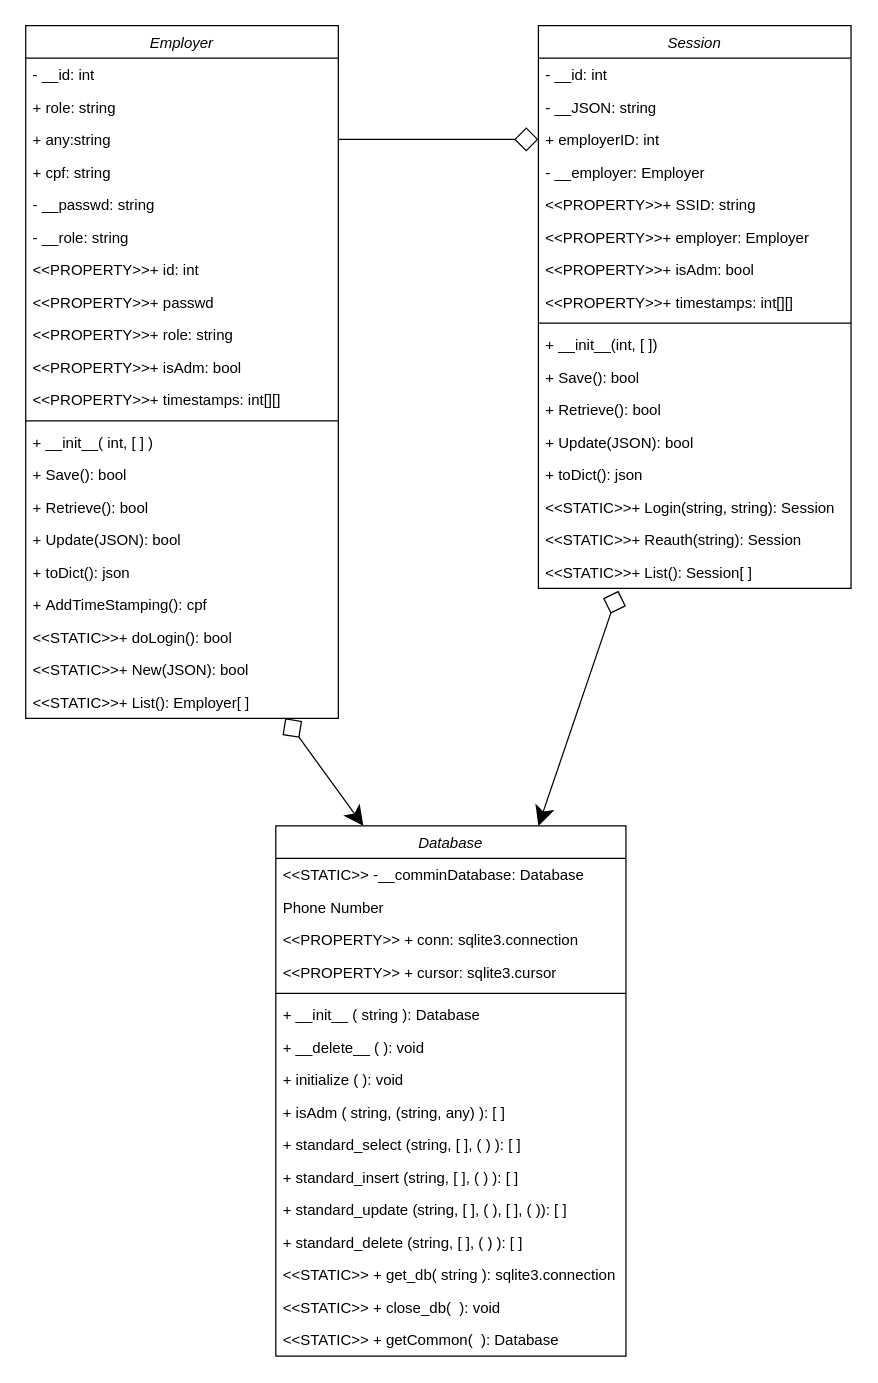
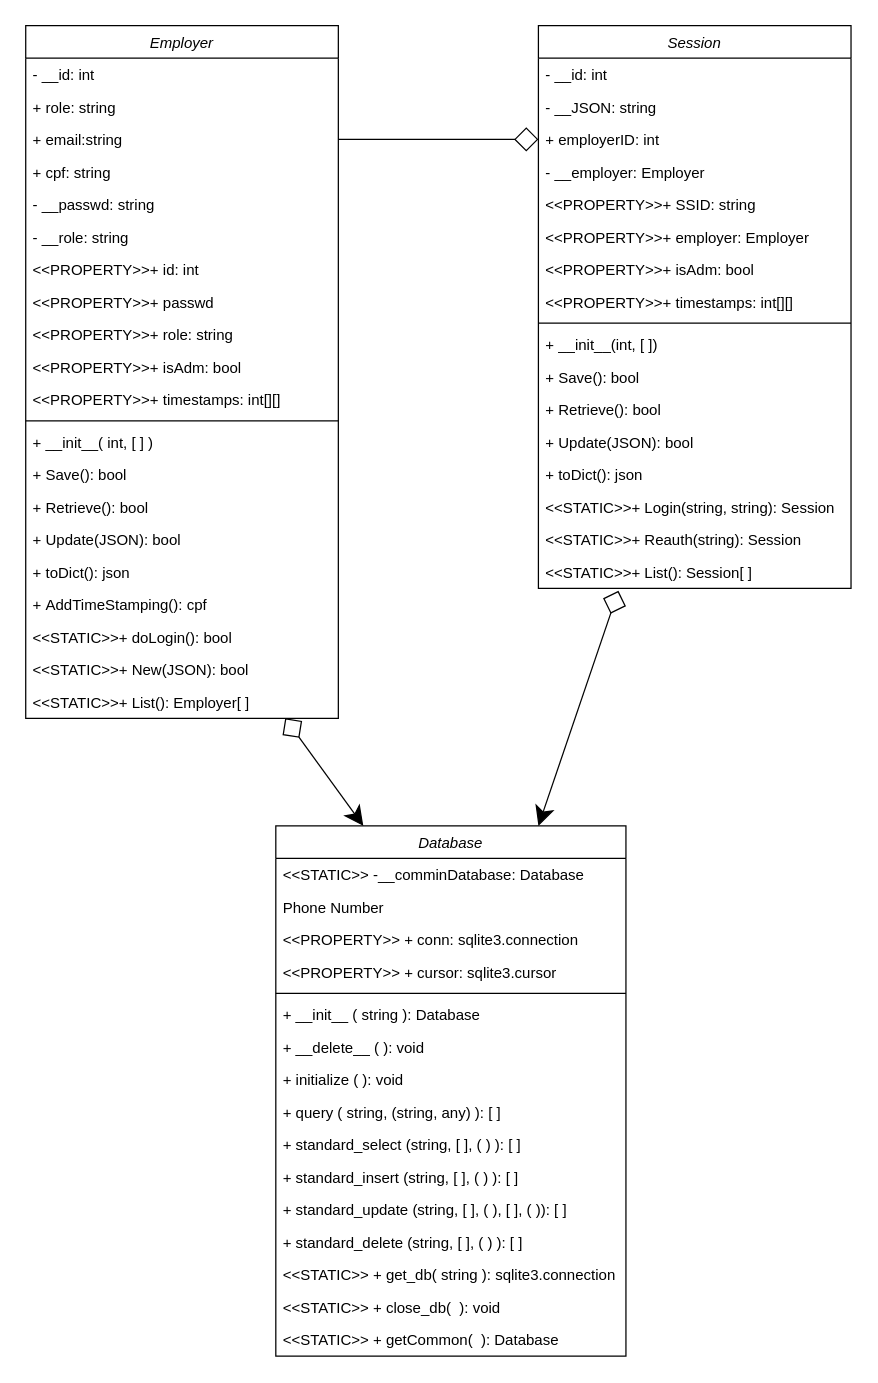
(77, 140) -> (82, 140)
(415, 1113) -> (417, 1113)
